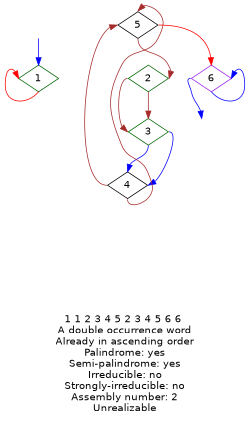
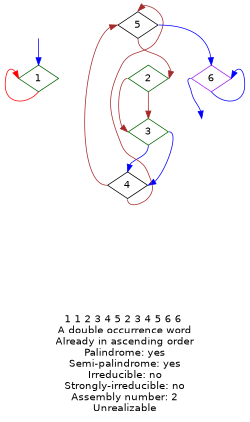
(192, 32) -> (192, 32)
